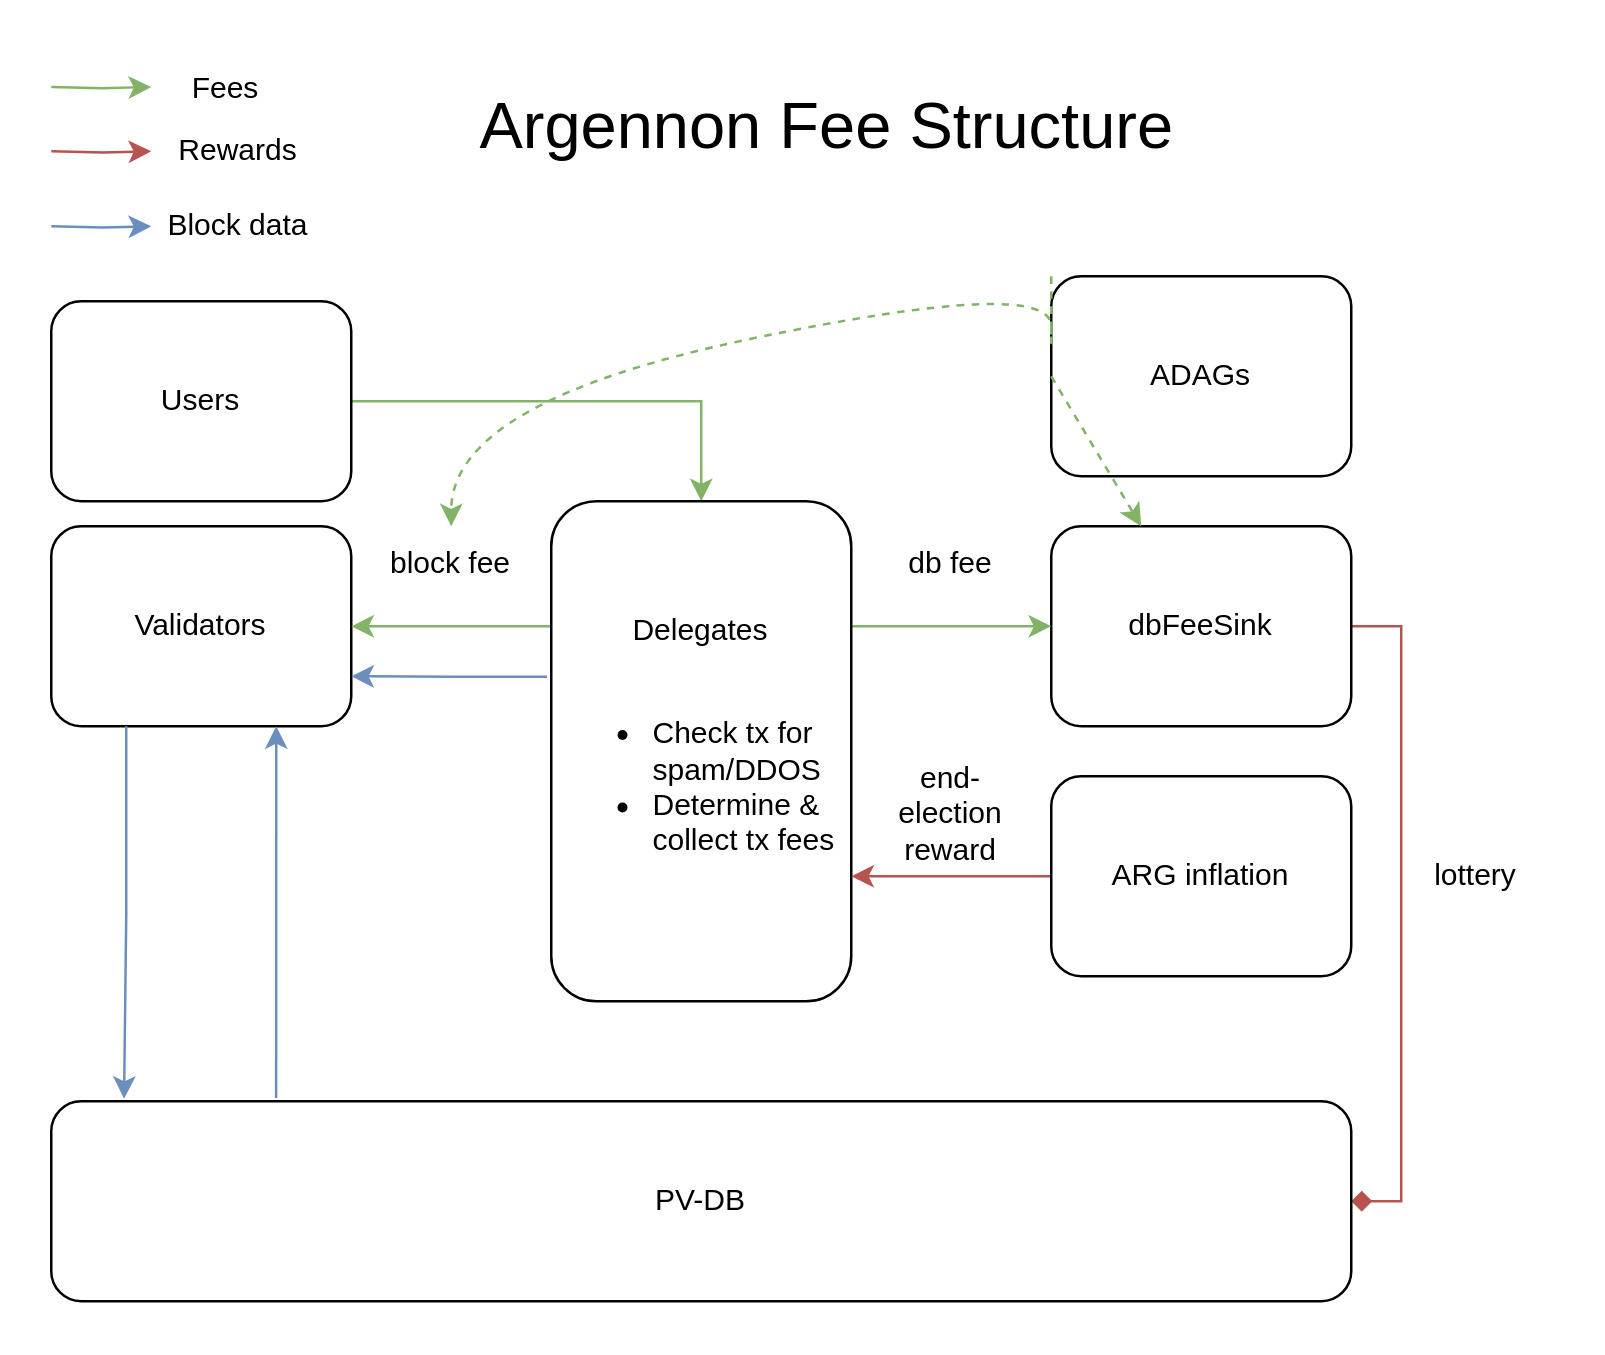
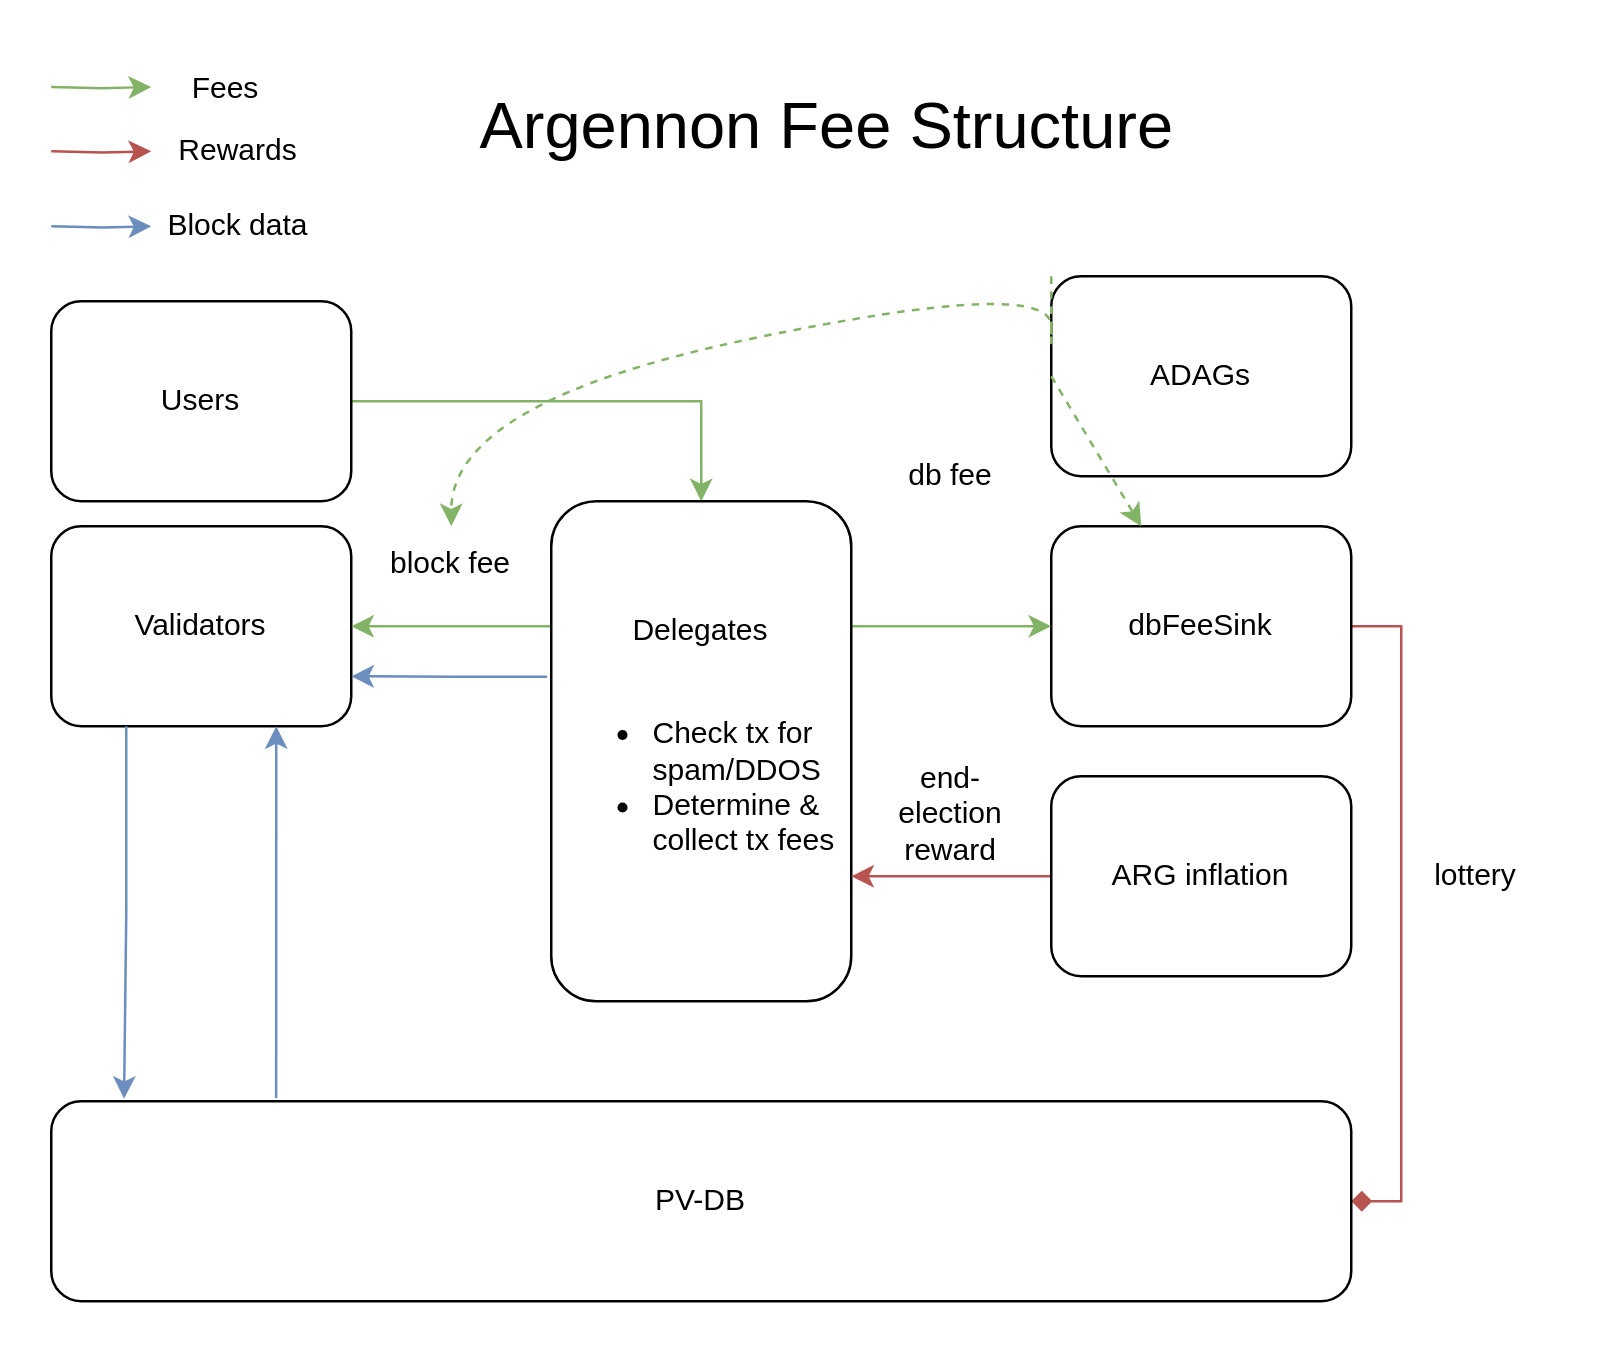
(951, 564) -> (951, 476)
